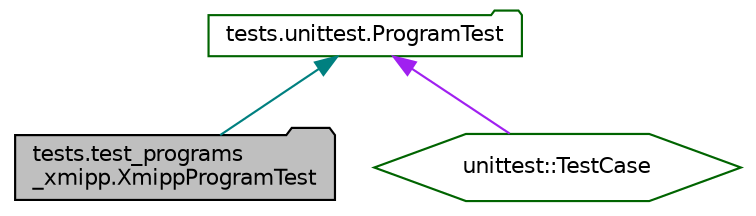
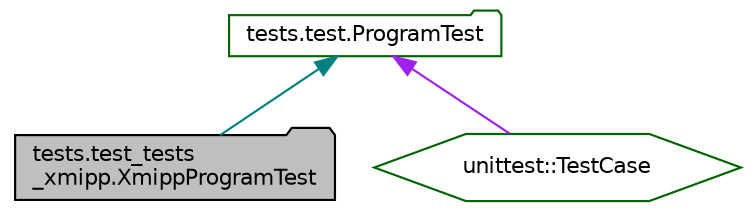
(365, 36) -> (365, 36)
(175, 168) -> (175, 168)
